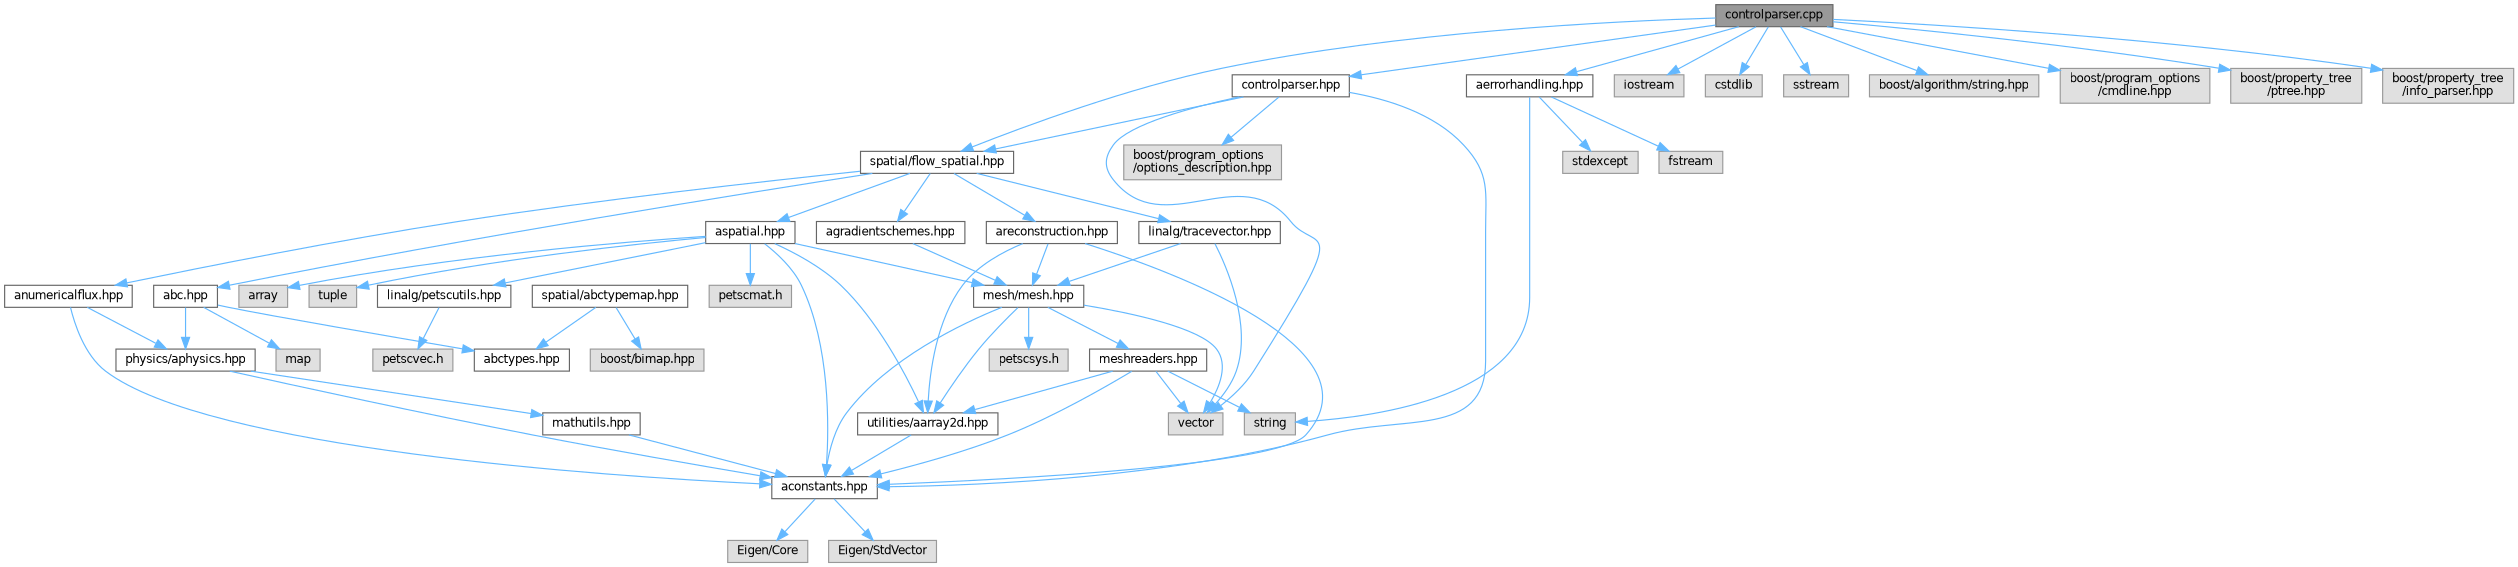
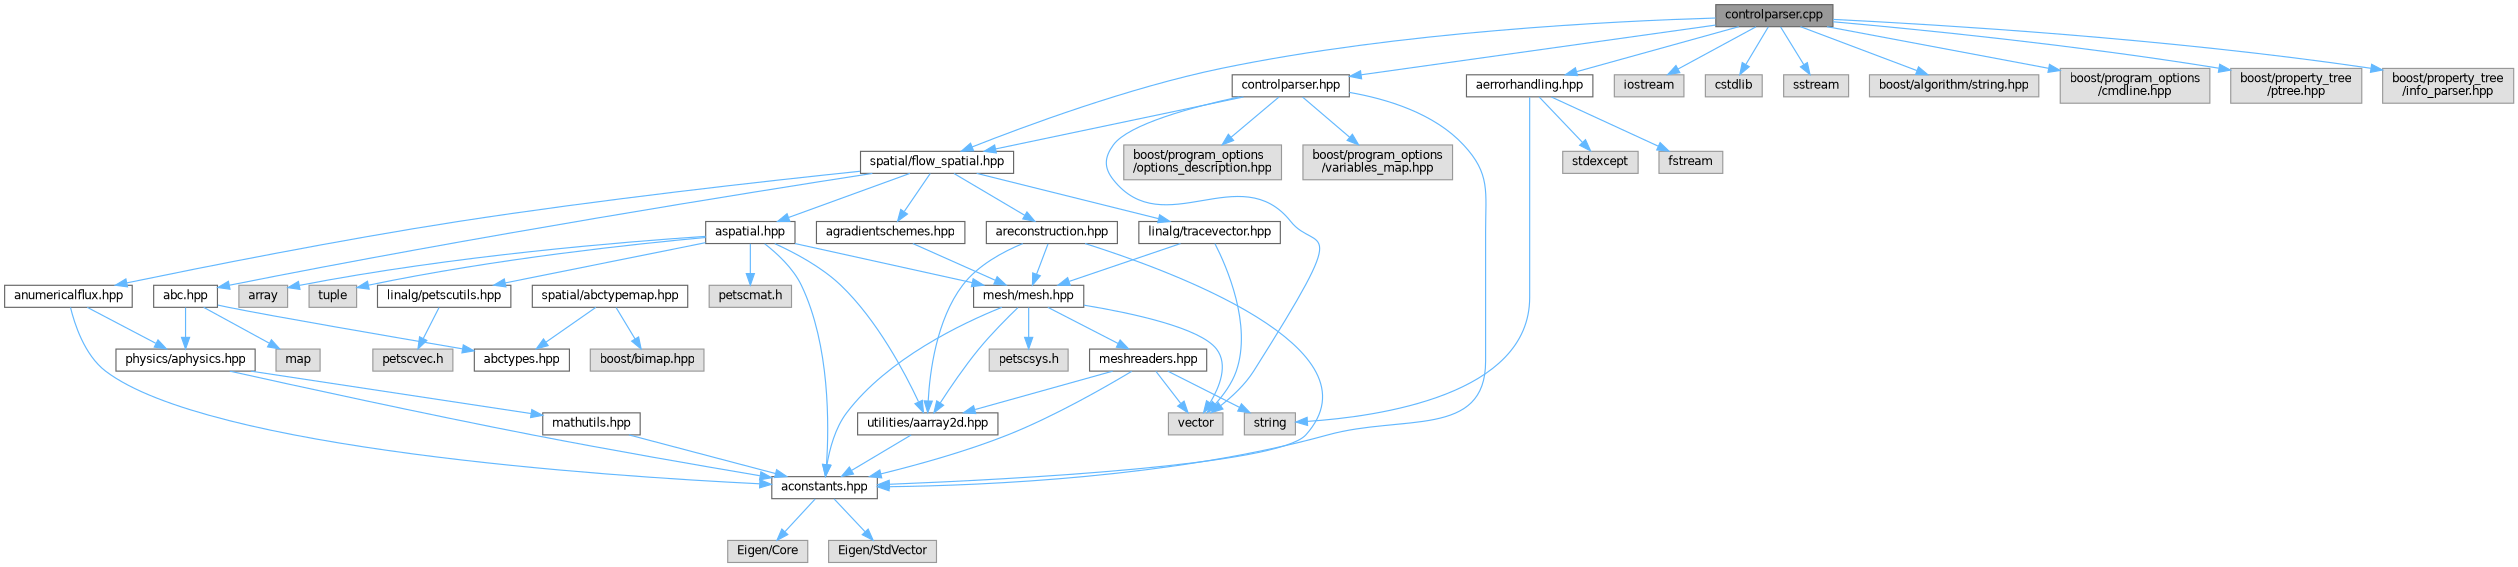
none -> (1378, 162)
